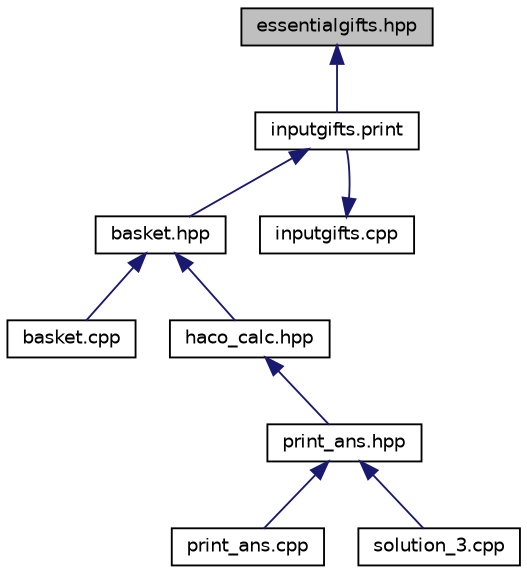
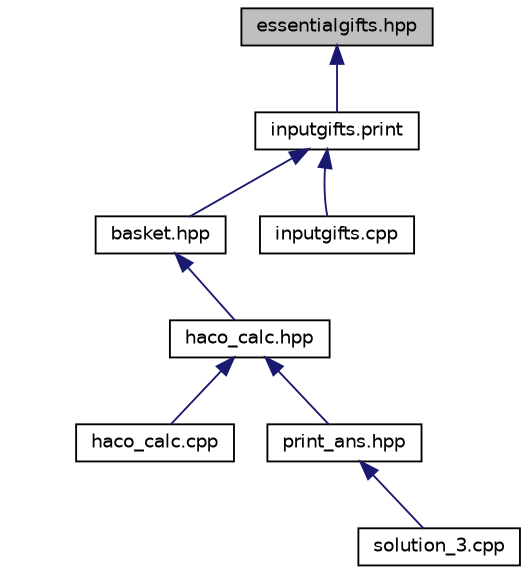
(349, 174) -> (325, 192)
(71, 339) -> none
none -> (155, 443)
(248, 547) -> none
